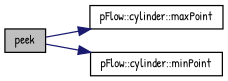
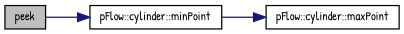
(62, 34) -> (238, 17)
